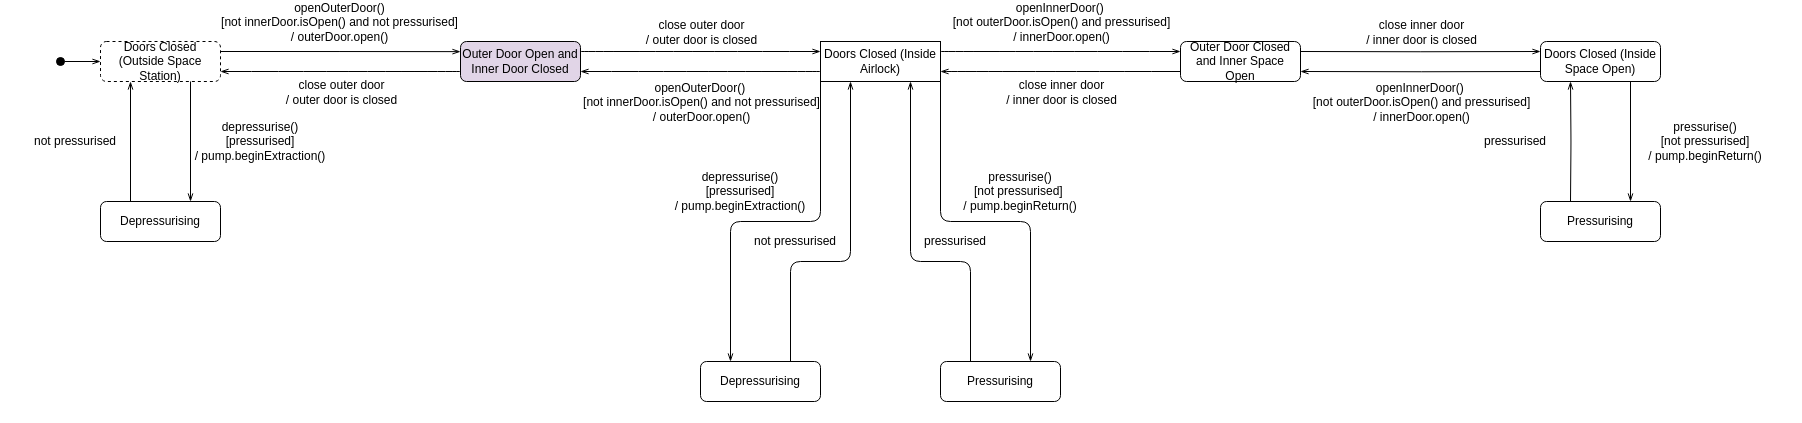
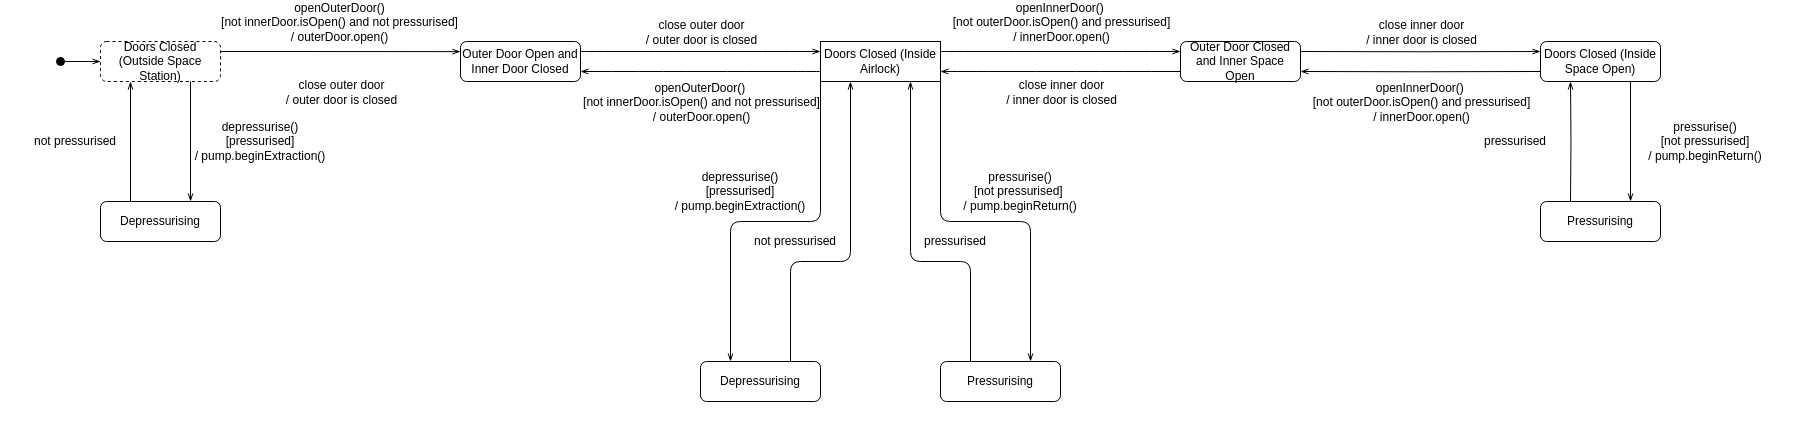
(521, 62) -> (521, 62)
(341, 72) -> none
